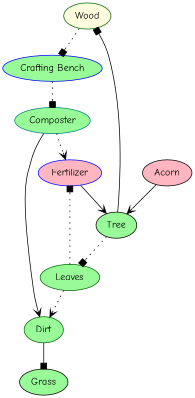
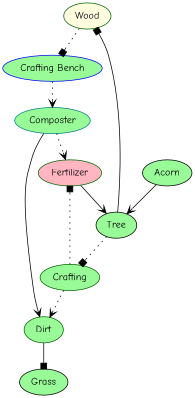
(52, 91) -> (52, 91)
(70, 173) -> (70, 173)
(167, 173) -> (167, 173)
(70, 277) -> (70, 277)
